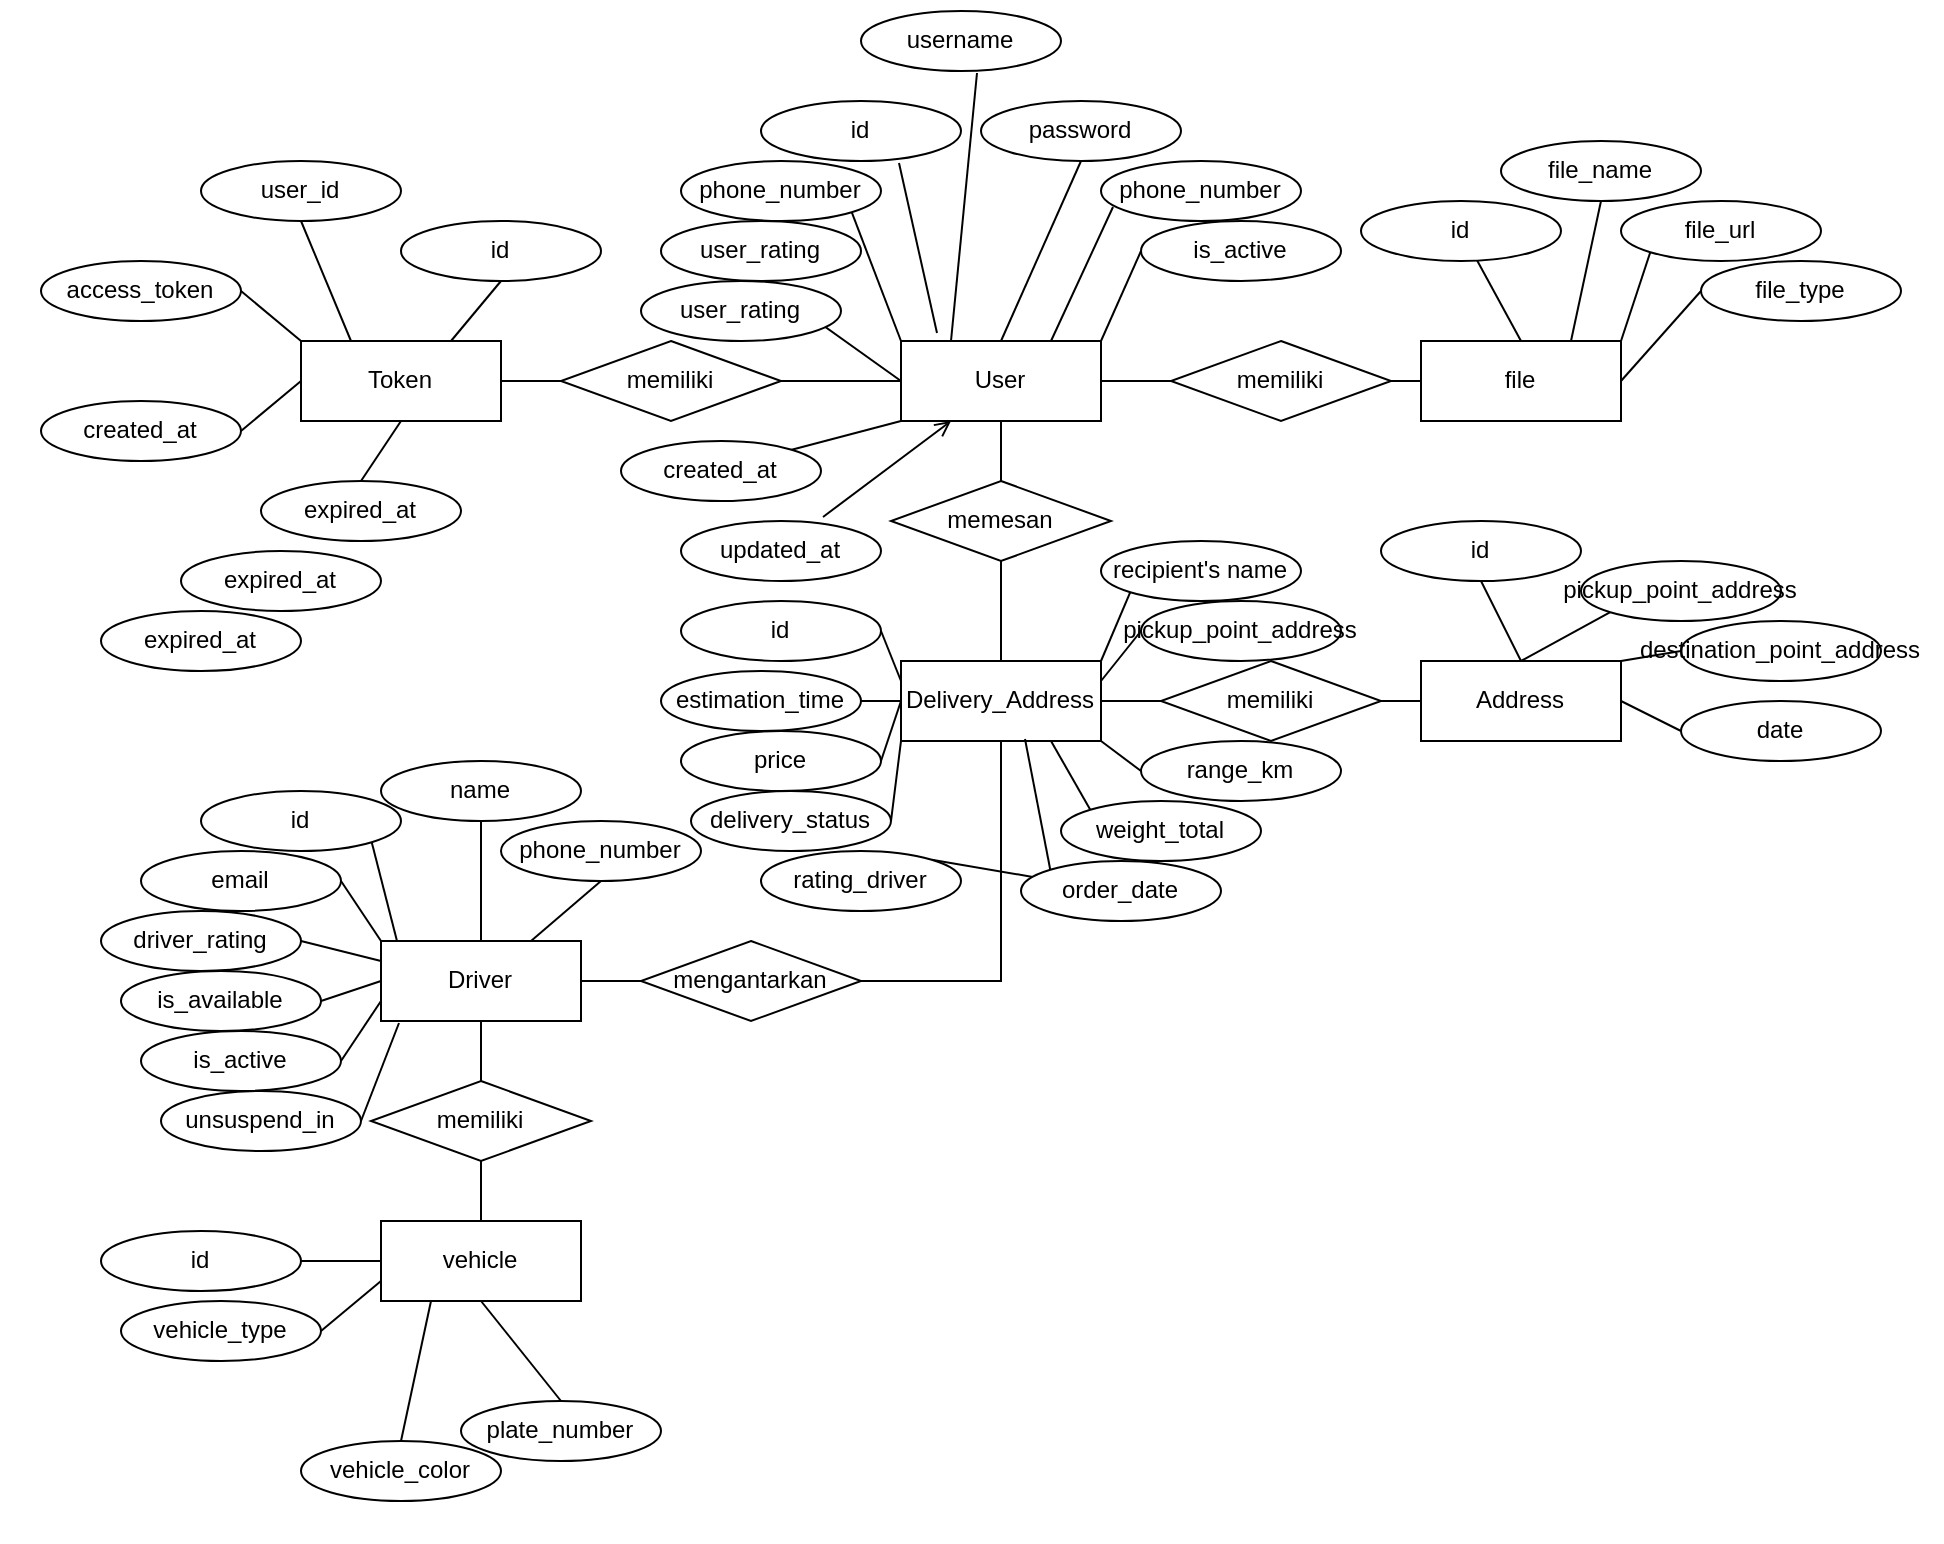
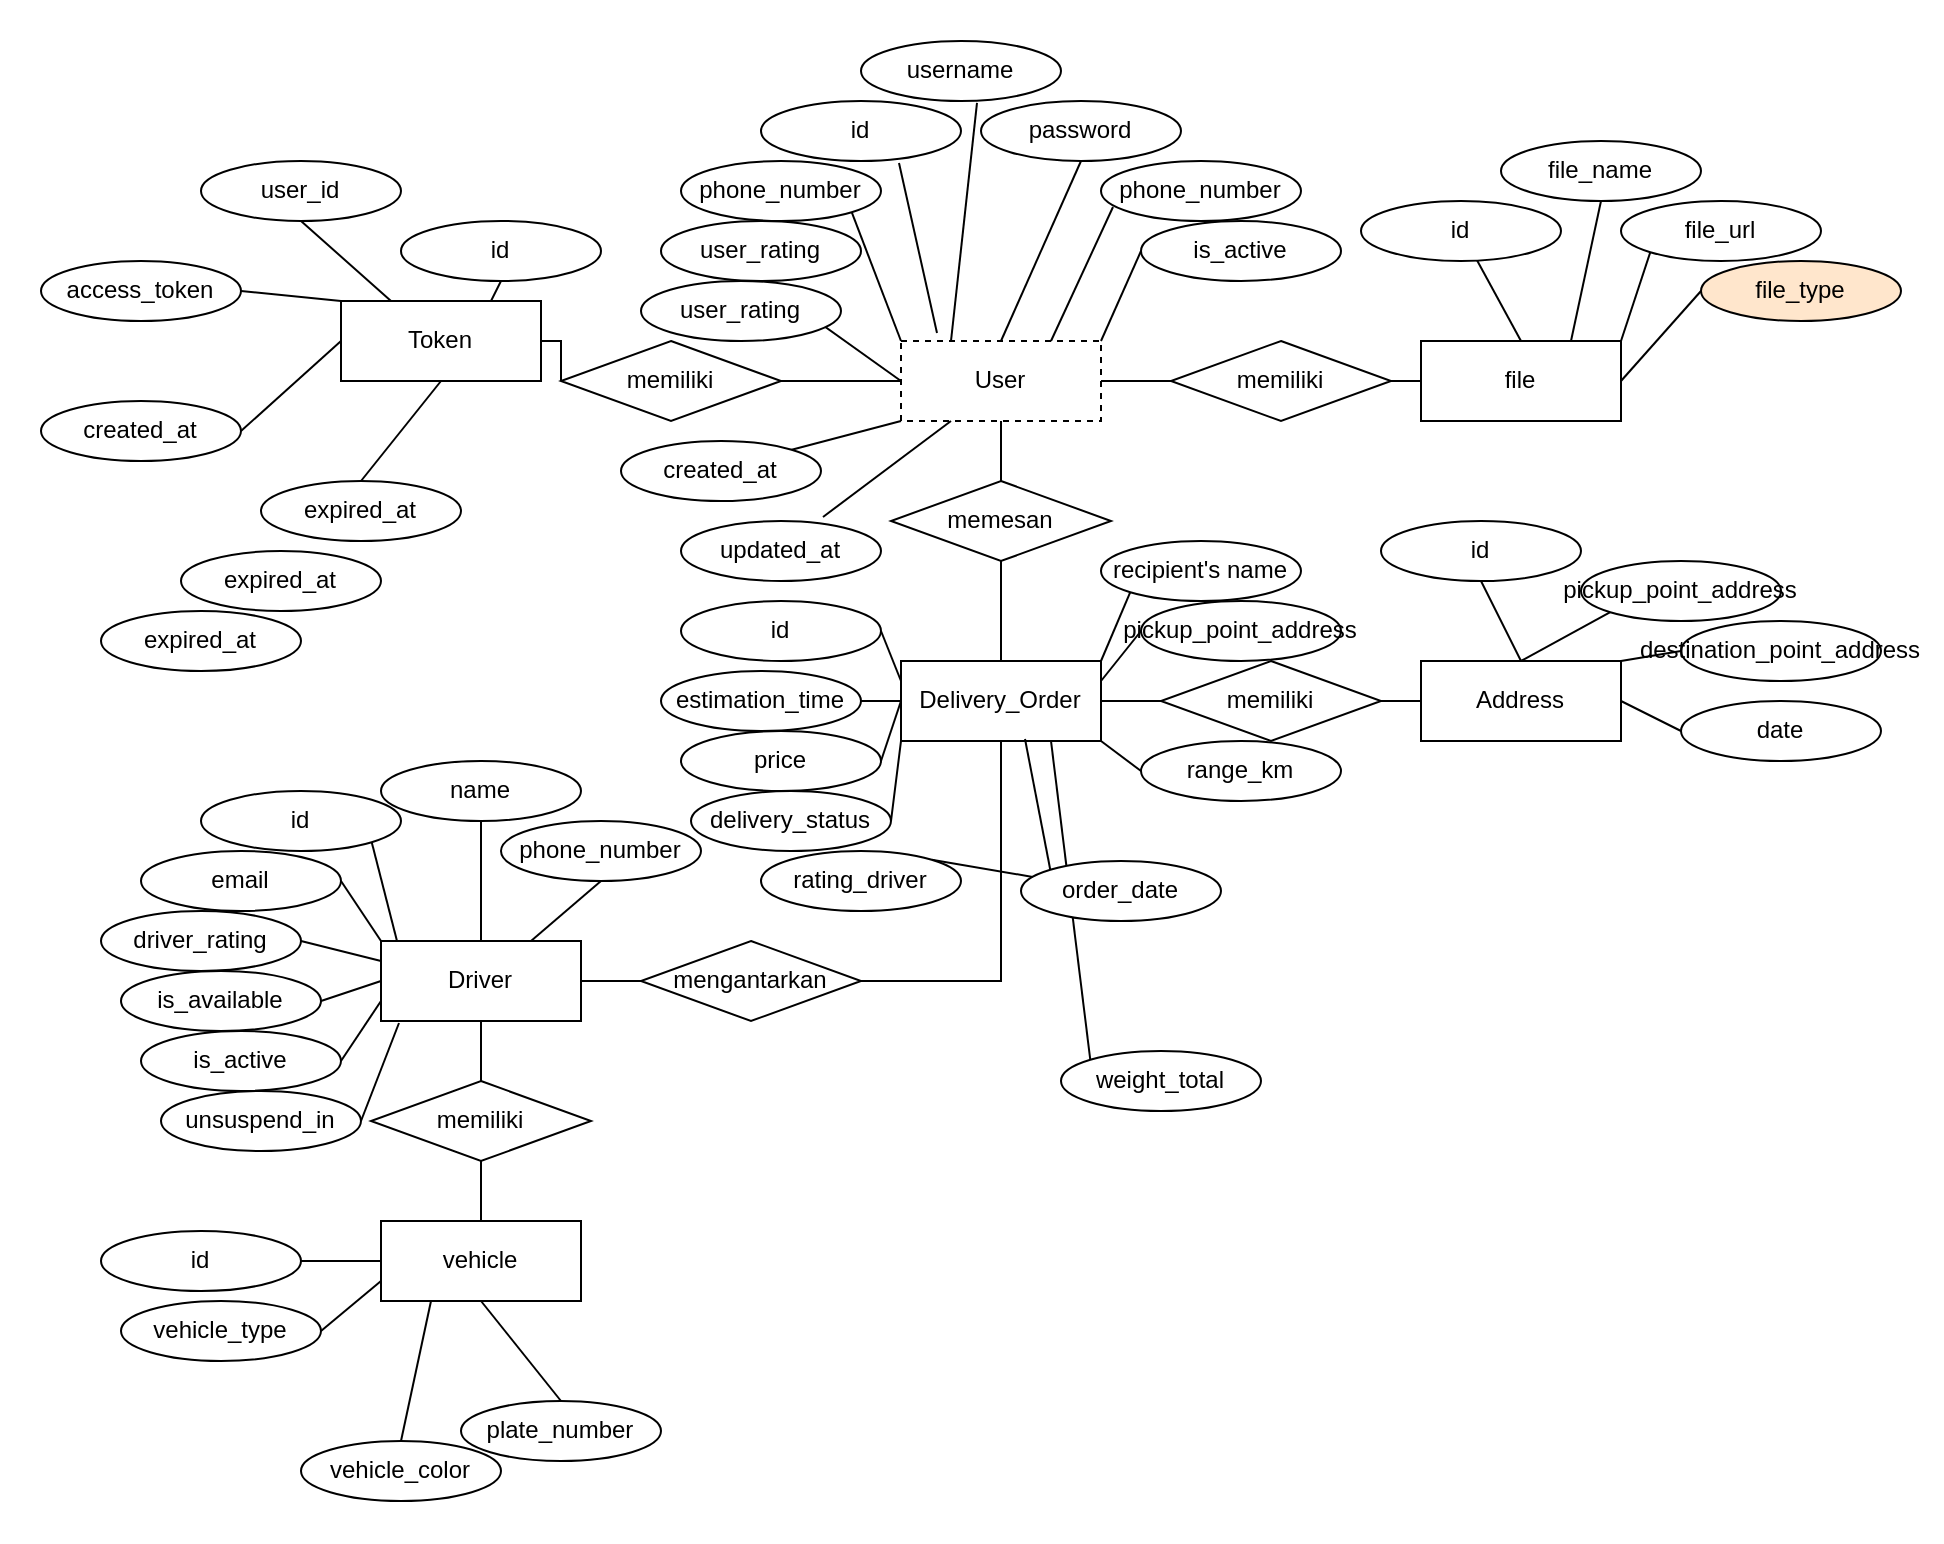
(961, 41) -> (961, 71)
(1801, 291) -> (1801, 291)
(401, 381) -> (441, 341)
(1001, 381) -> (1001, 381)
(944, 426) -> (946, 425)
(1001, 701) -> (1001, 701)
(1161, 831) -> (1161, 1081)
